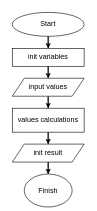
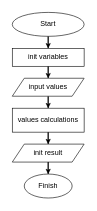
(48, 191) -> (48, 186)
